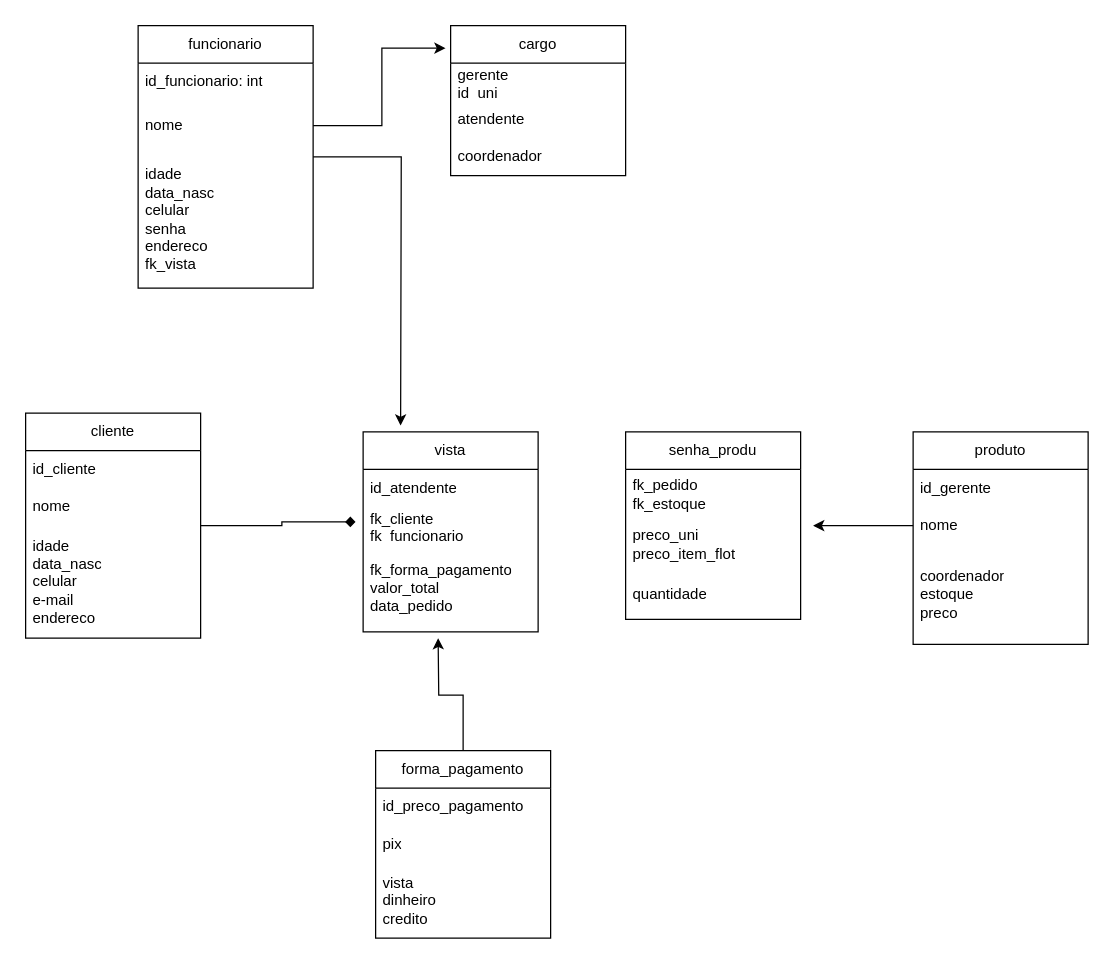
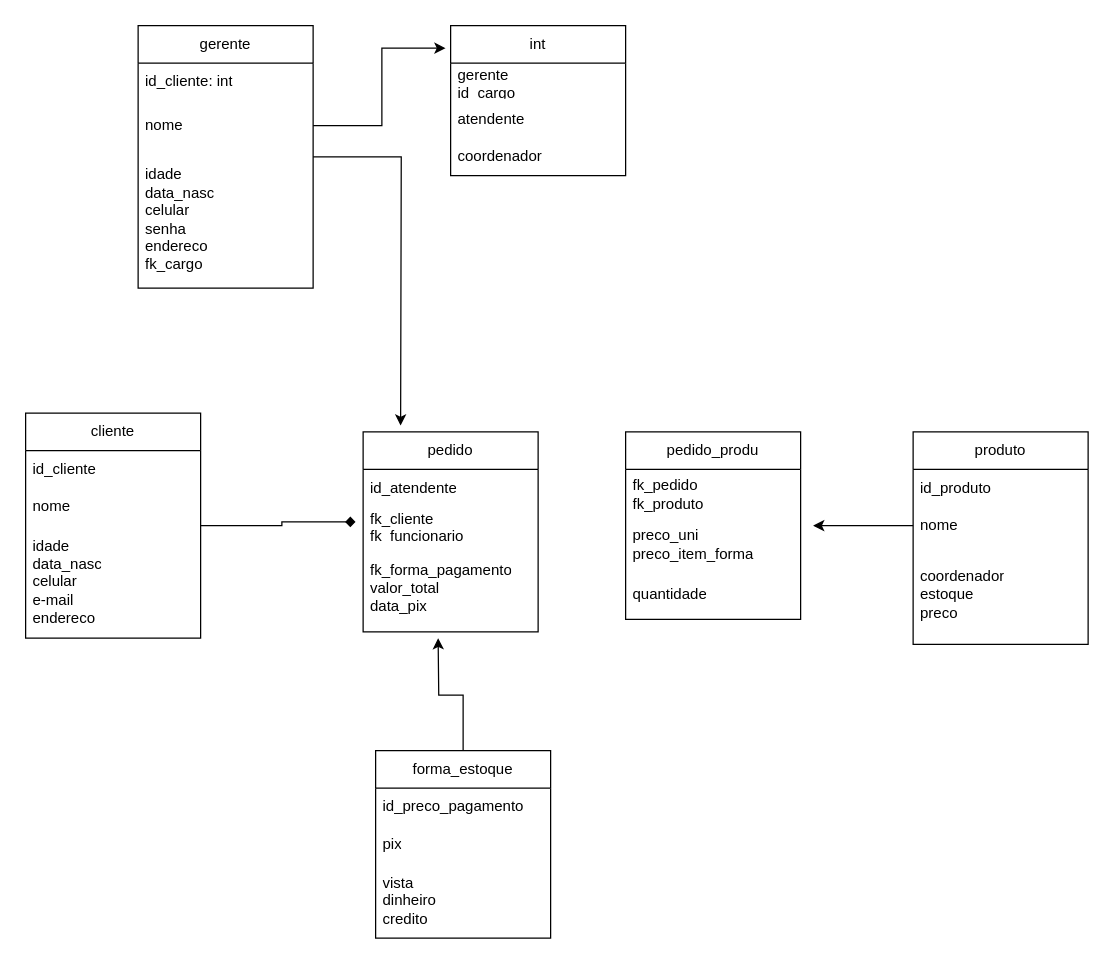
(226, 44) -> (226, 44)
(538, 44) -> (538, 44)
(214, 82) -> (197, 82)
(488, 82) -> (490, 82)
(183, 219) -> (183, 219)
(451, 451) -> (451, 451)
(713, 451) -> (713, 451)
(961, 488) -> (961, 488)
(675, 494) -> (675, 494)
(692, 544) -> (698, 544)
(446, 588) -> (446, 588)
(463, 769) -> (463, 769)
